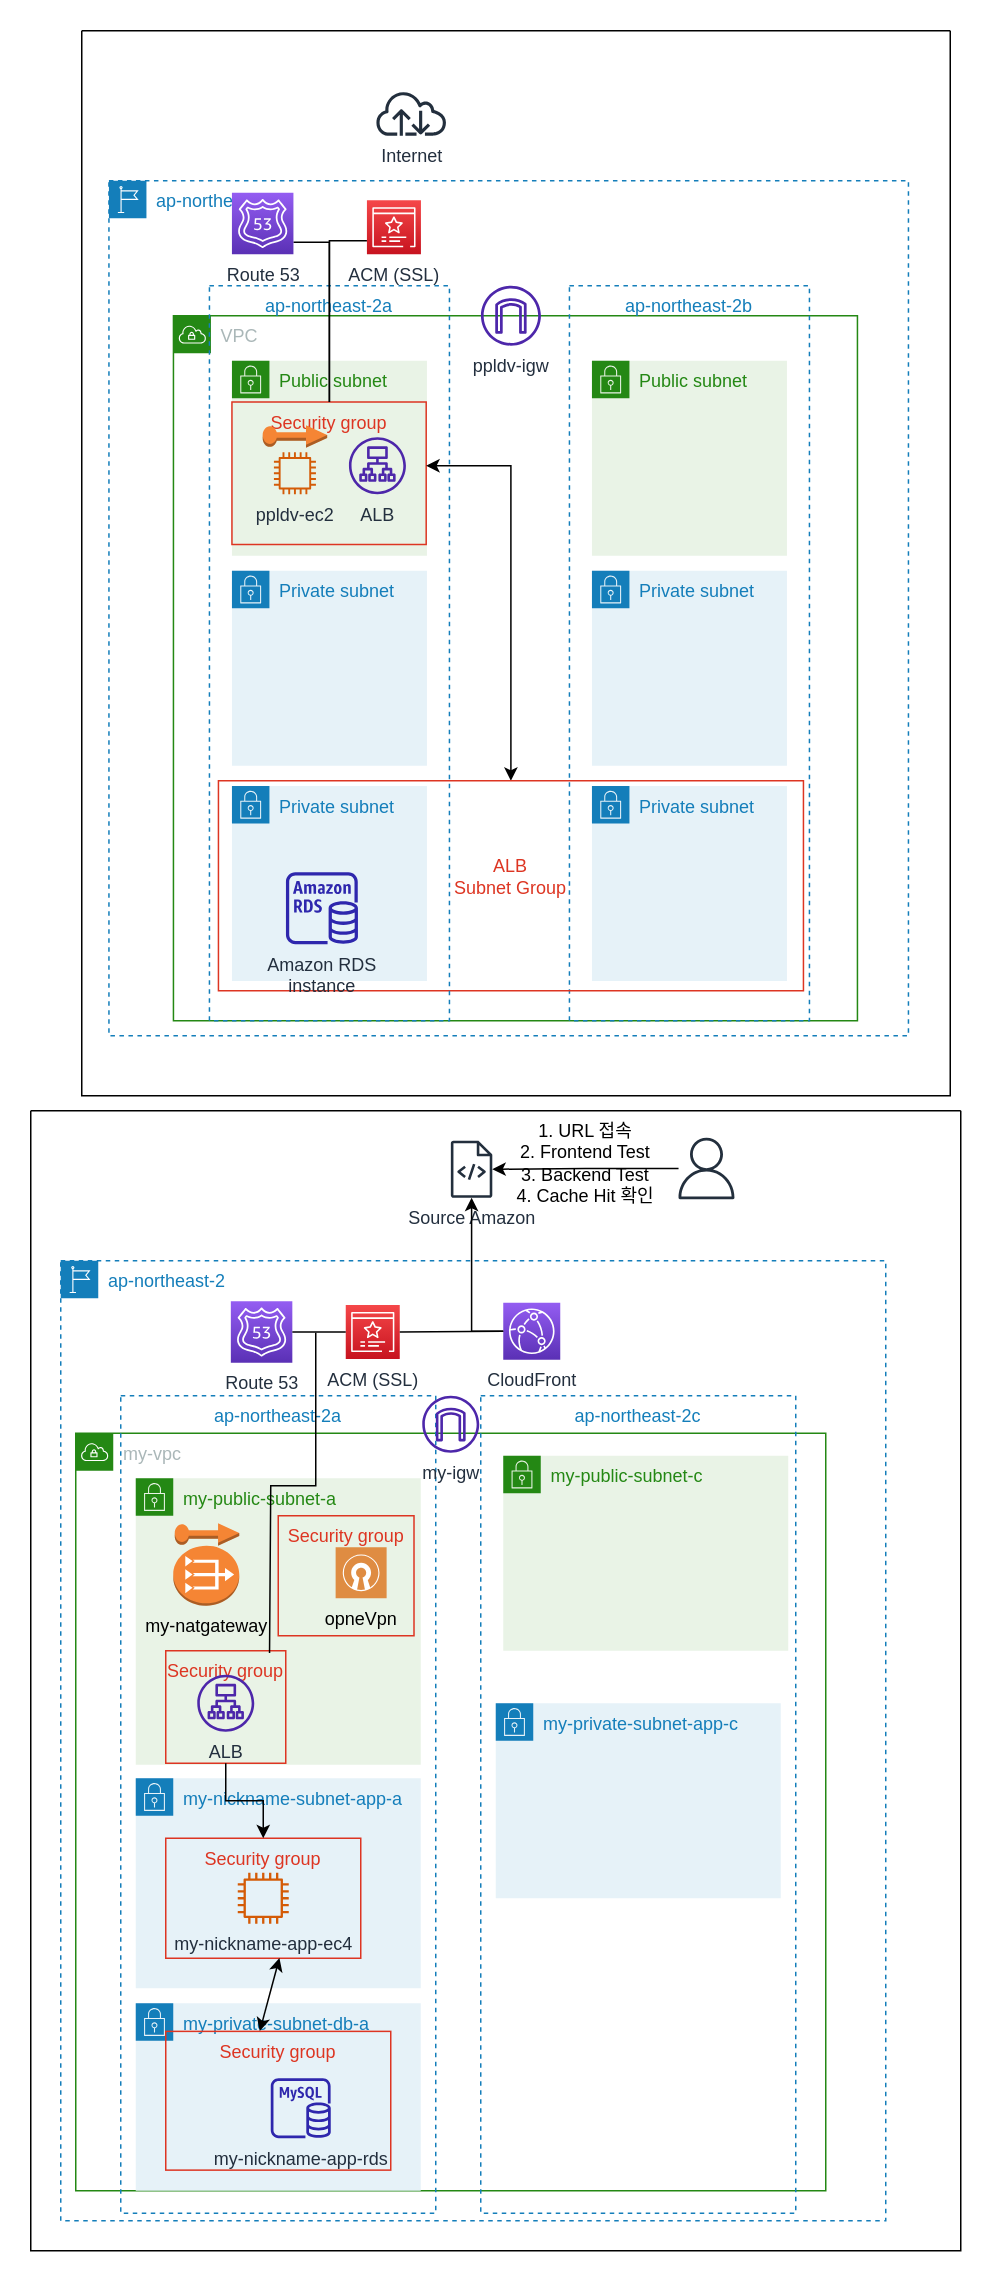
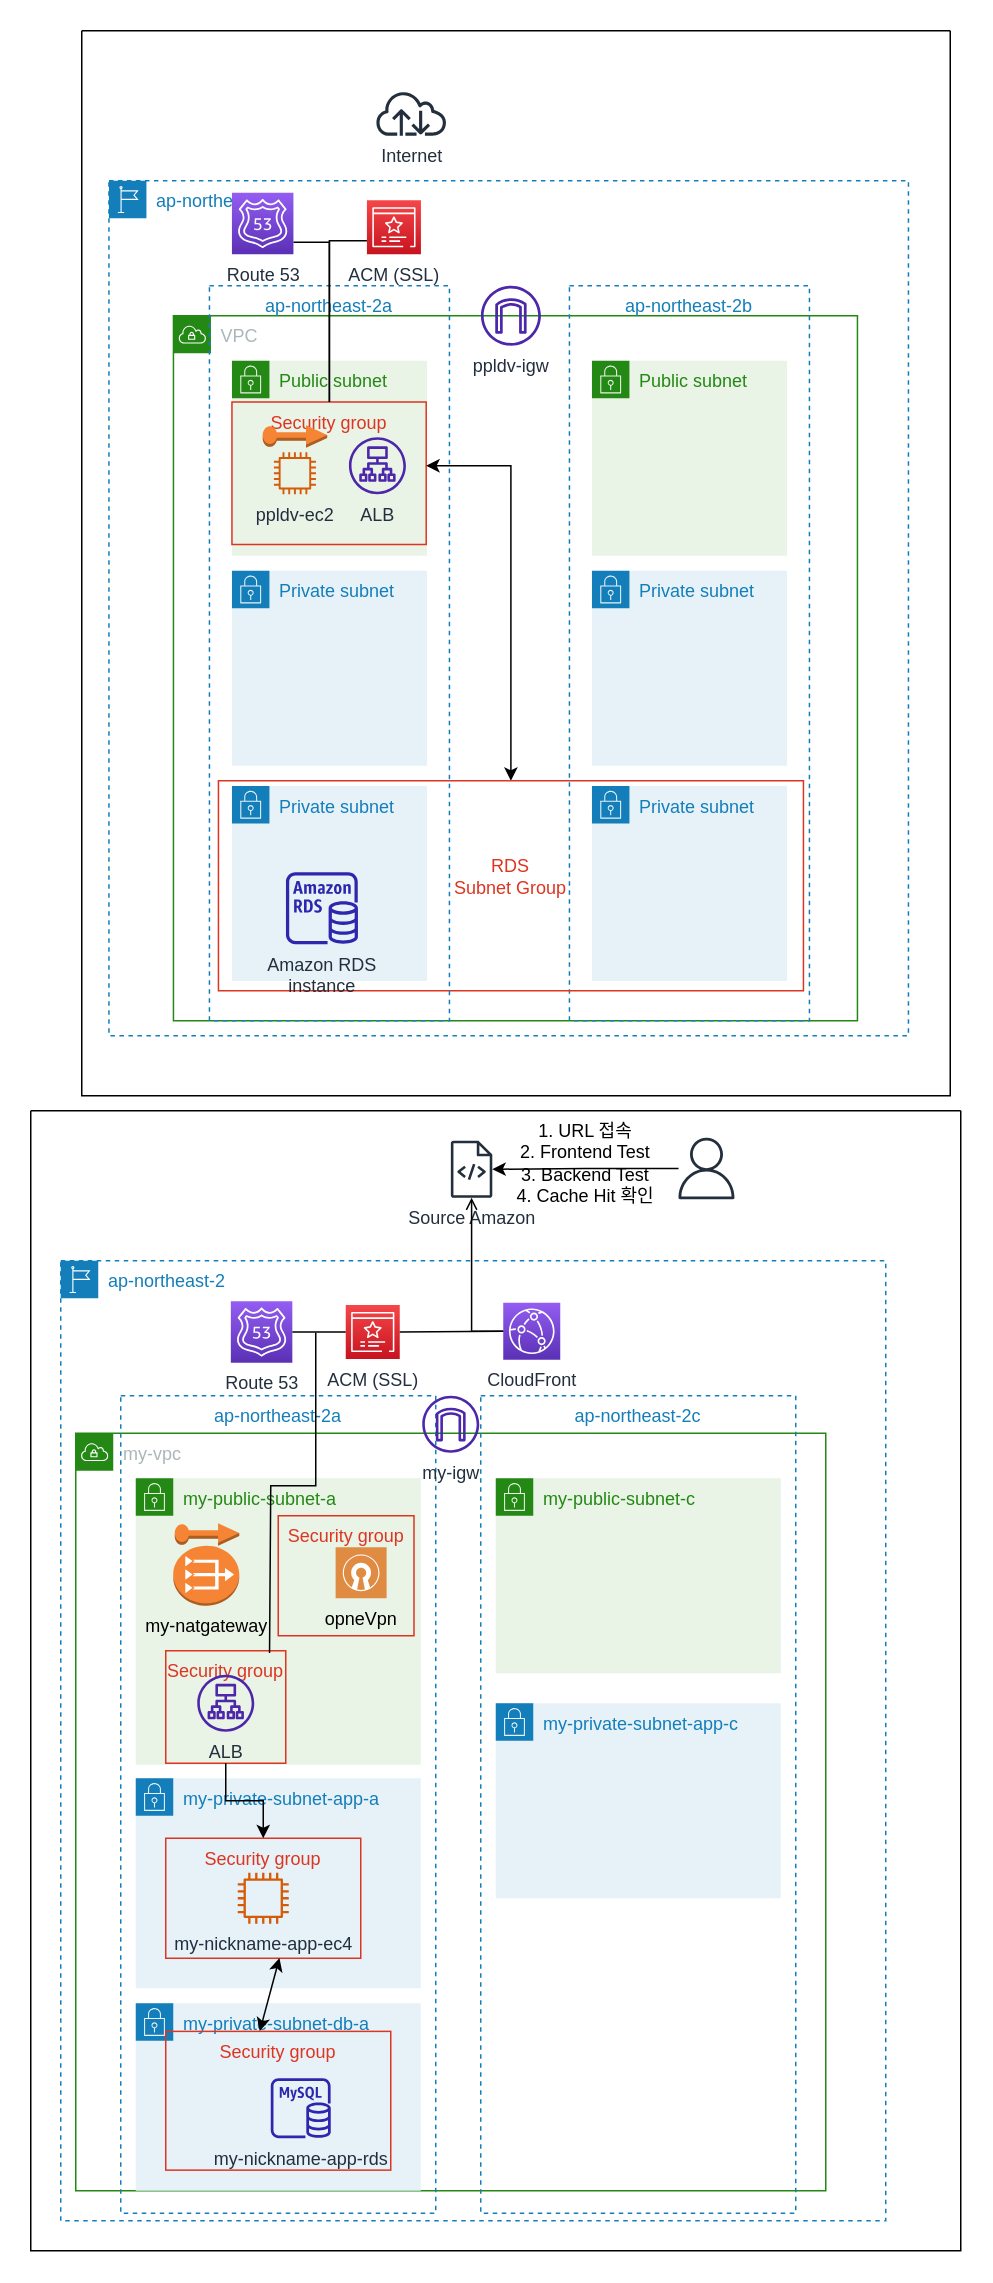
(511, 813) -> (511, 813)
(472, 1209) -> (472, 1206)
(646, 1553) -> (638, 1576)
(302, 1810) -> (297, 1800)
